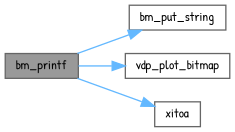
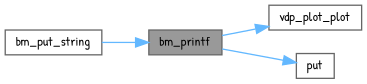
(103, 44) -> (119, 42)
(178, 66) -> (315, 18)
(178, 114) -> (315, 66)
